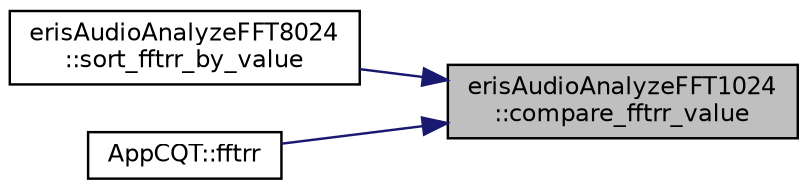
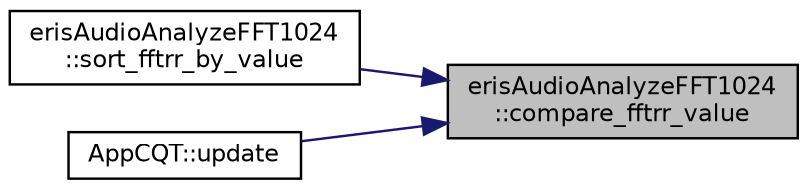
(185, 48) -> (185, 48)
(185, 155) -> (185, 155)
